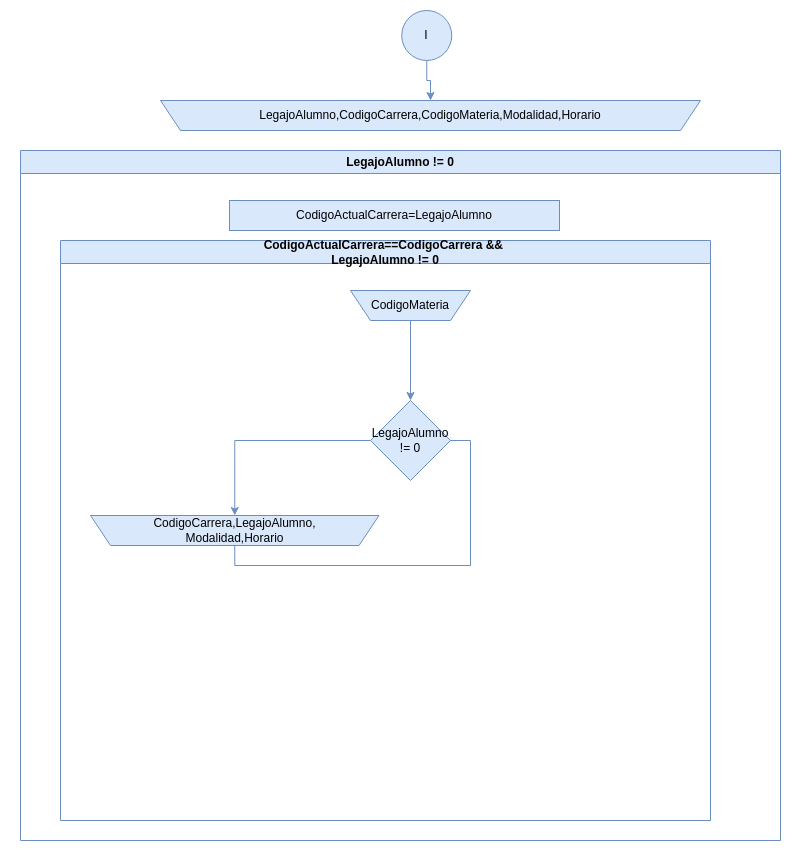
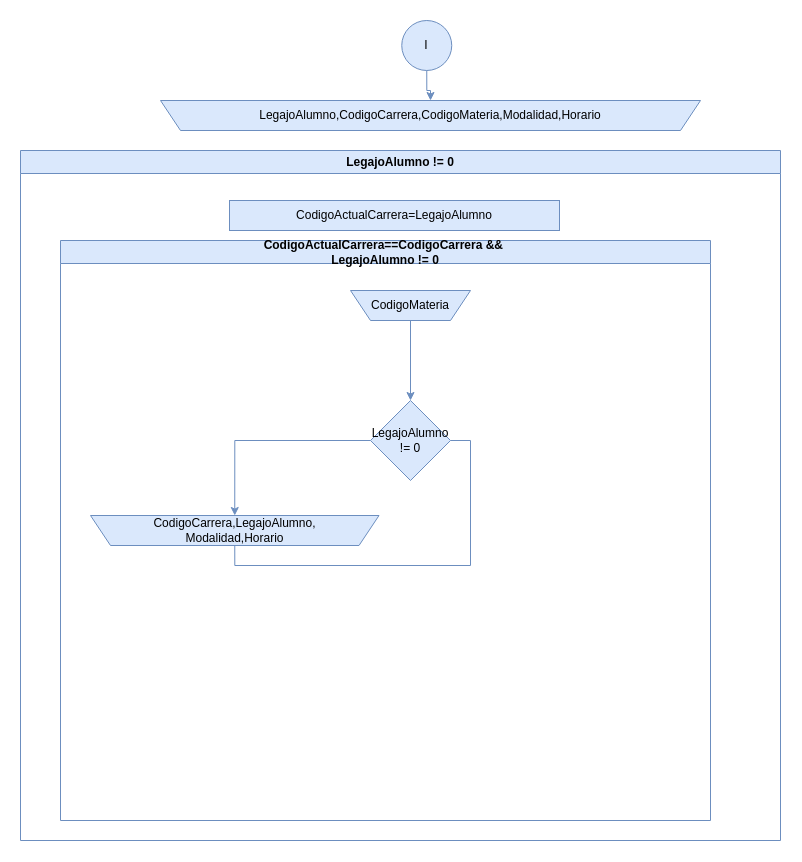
(427, 36) -> (427, 46)
